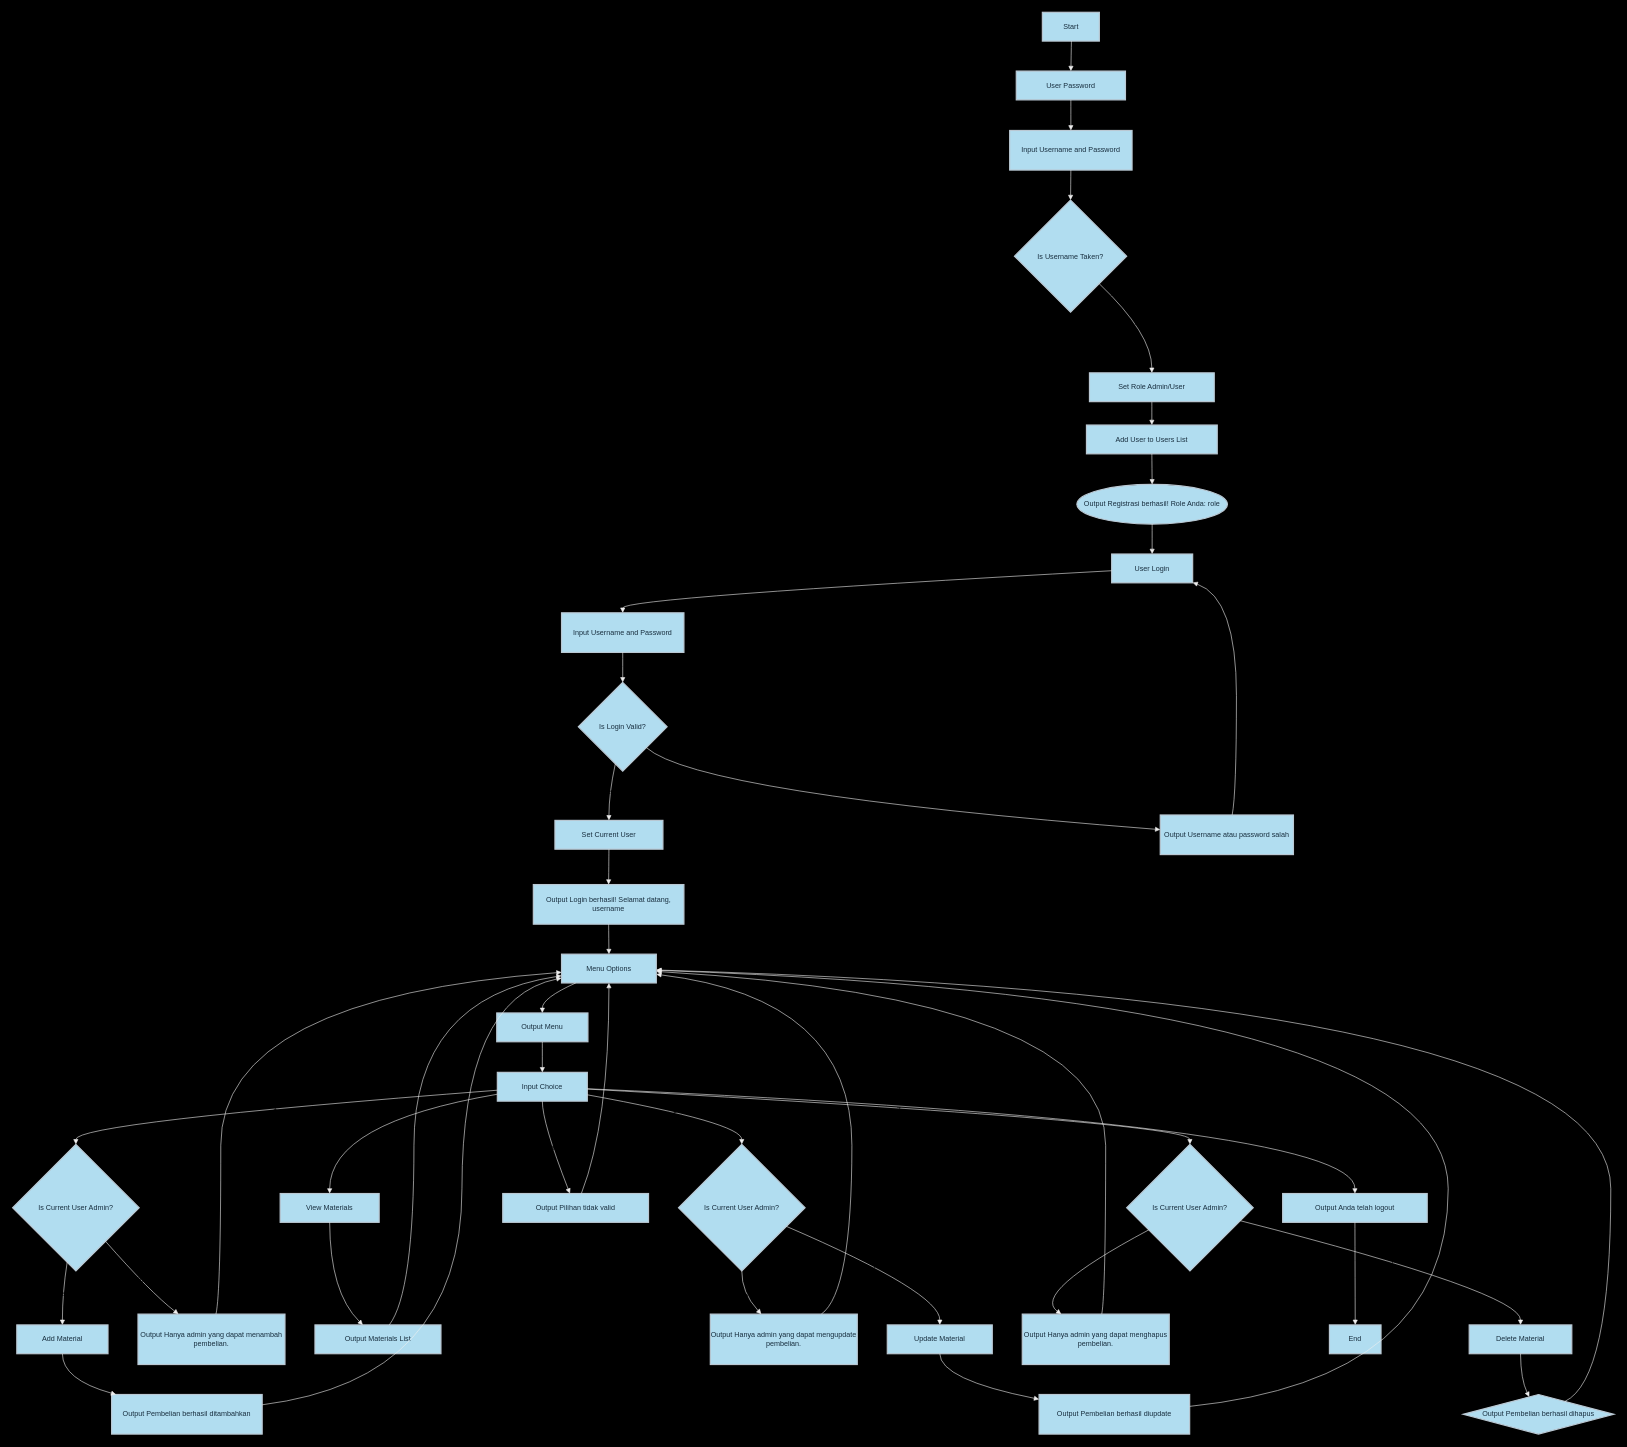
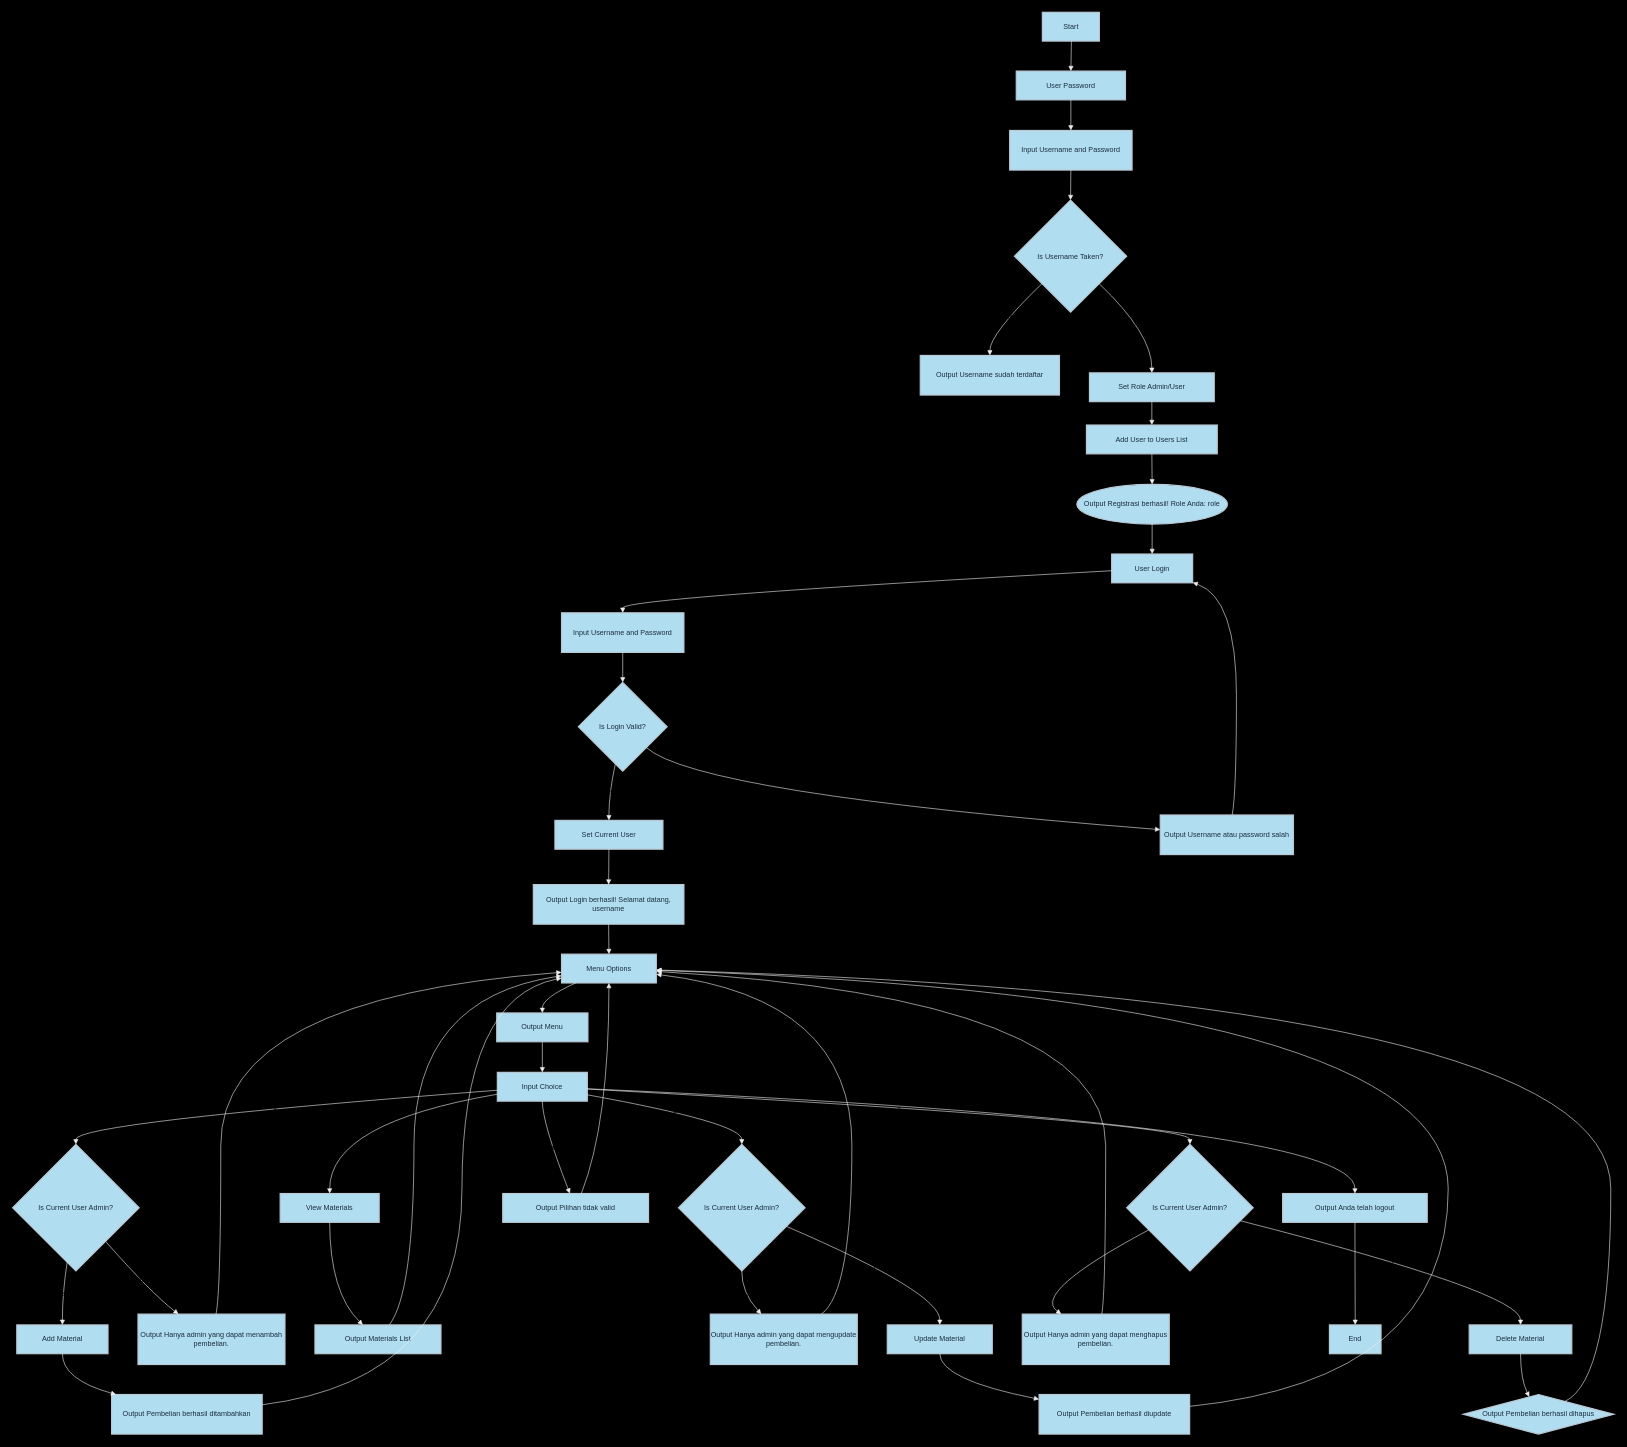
none -> (1003, 325)
none -> (990, 375)
